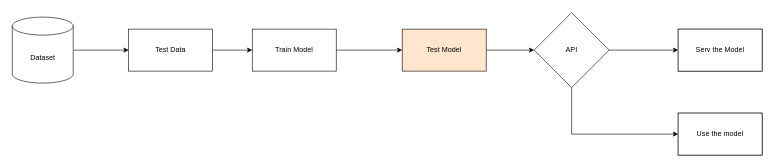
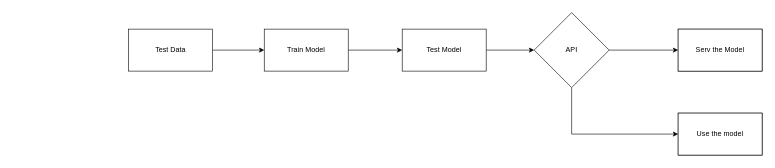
(43, 50) -> none
(123, 50) -> none
(294, 50) -> (306, 50)
(444, 50) -> (444, 50)
